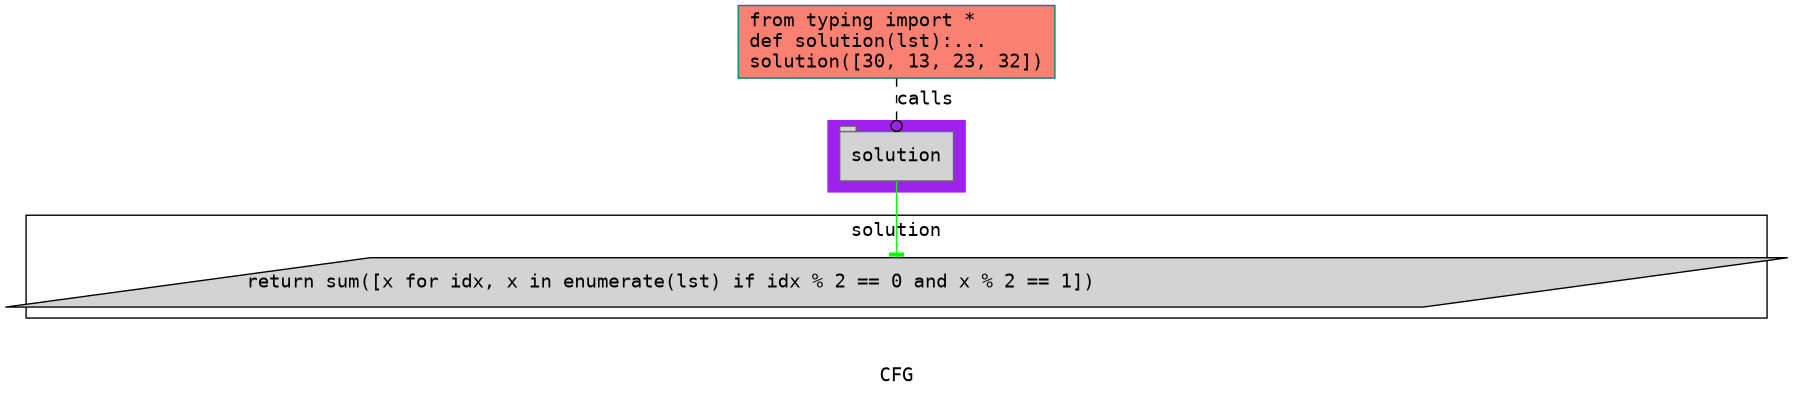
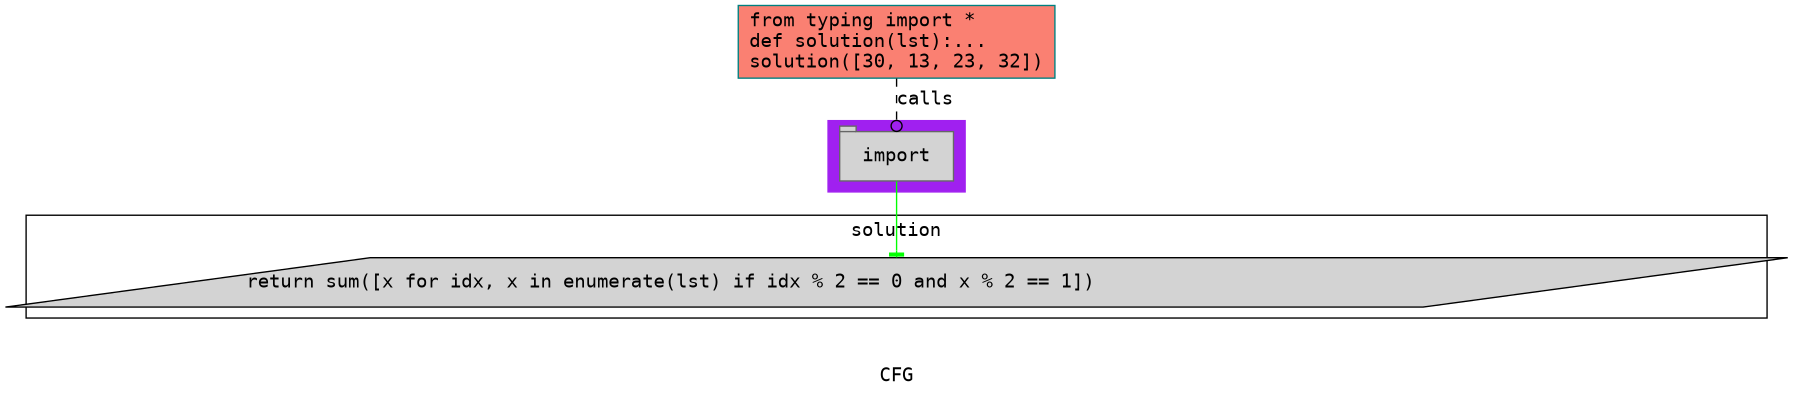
(897, 156) -> (897, 156)
